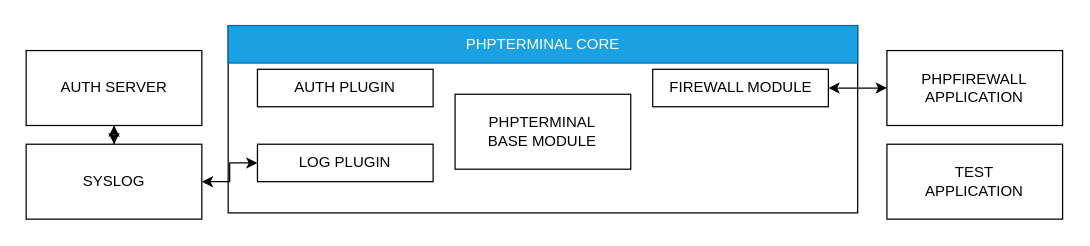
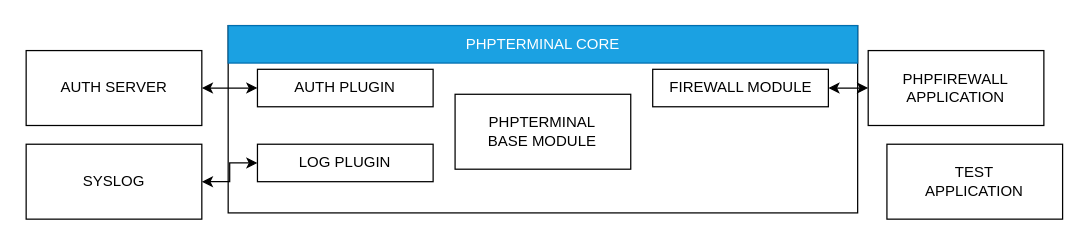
(975, 88) -> (956, 88)
(114, 134) -> (229, 88)
